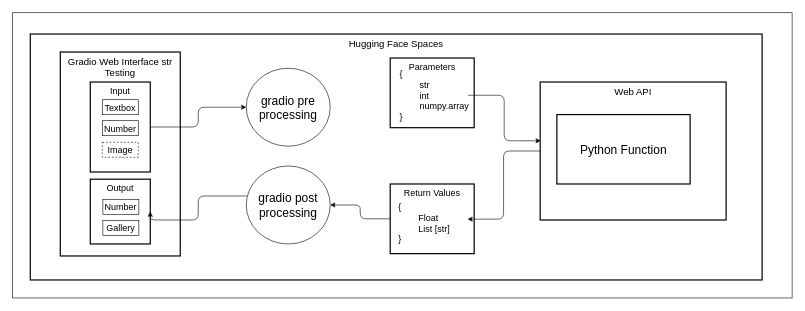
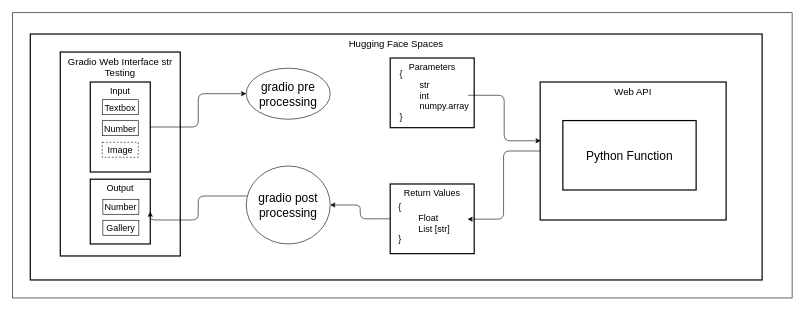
(288, 107) -> (288, 94)
(624, 149) -> (630, 155)
